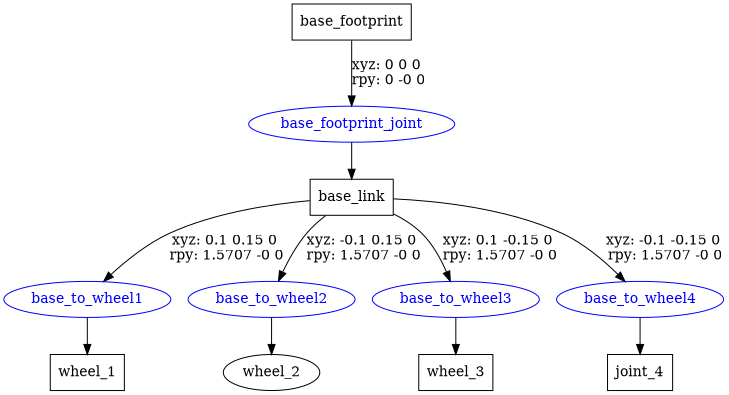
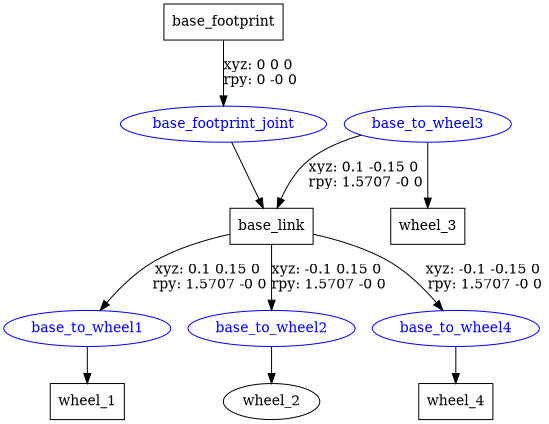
(426, 238) -> (313, 157)
(640, 373) -> (456, 402)
